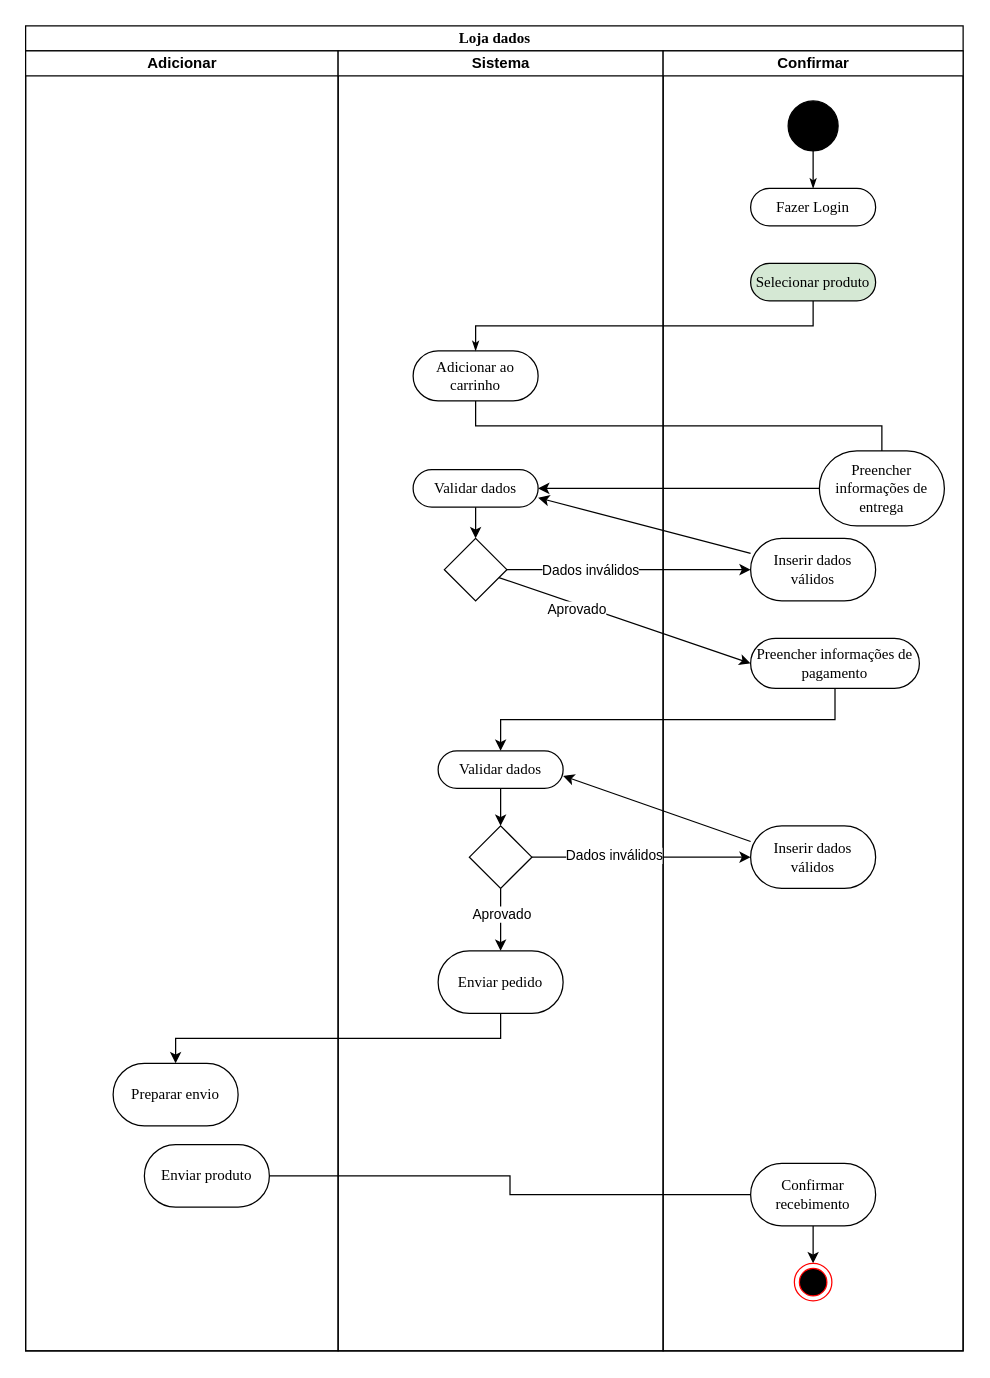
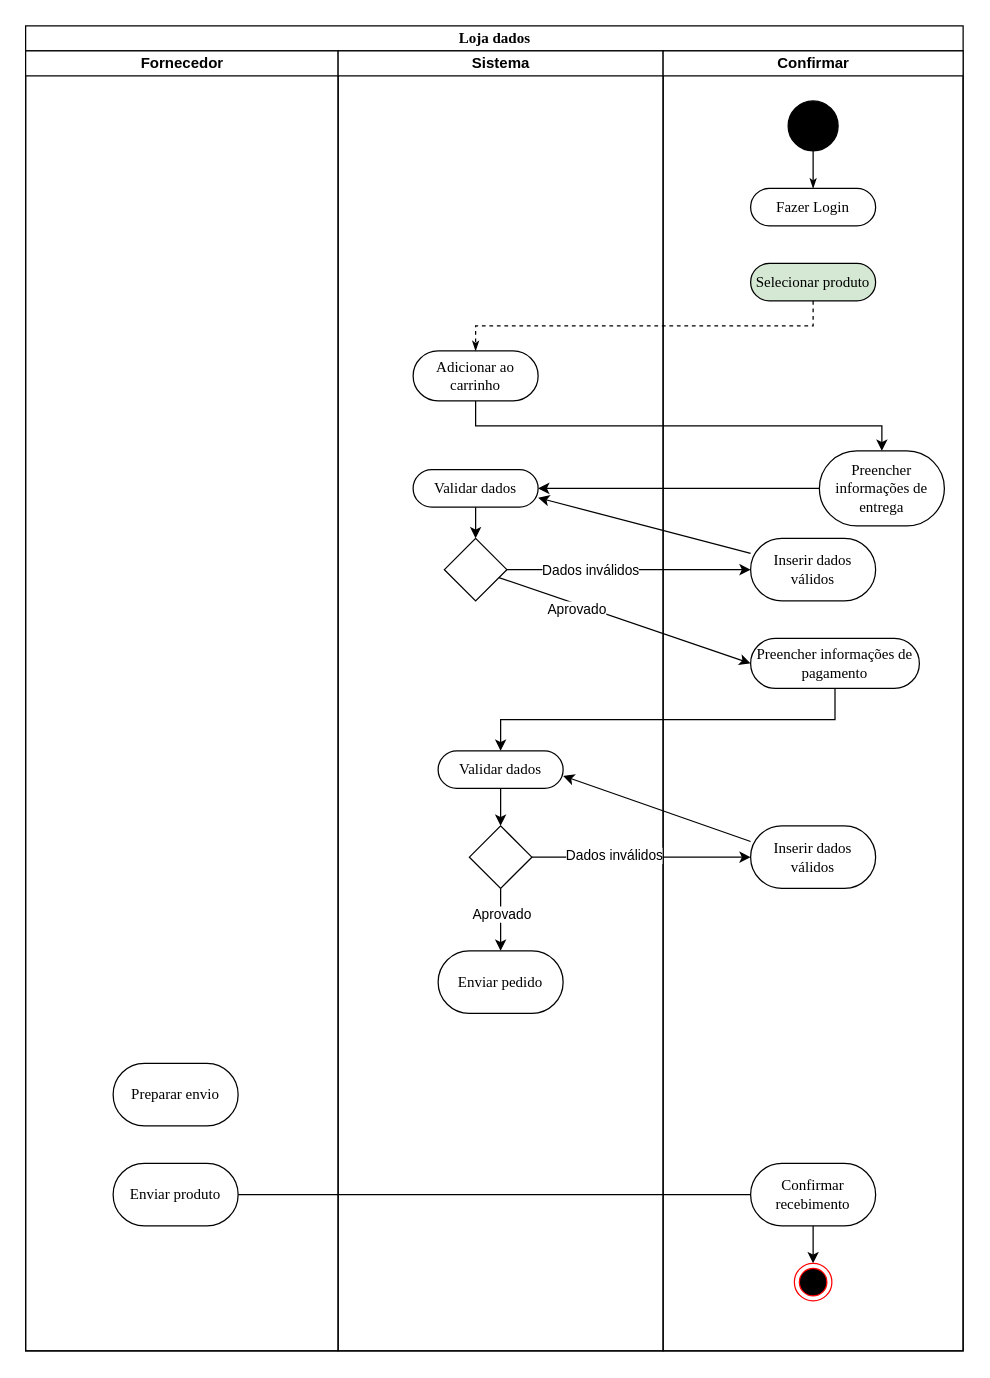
(183, 63) -> (183, 63)
(648, 326) -> (648, 326)
(882, 444) -> (882, 441)
(343, 1038) -> none
(207, 1176) -> (176, 1194)
